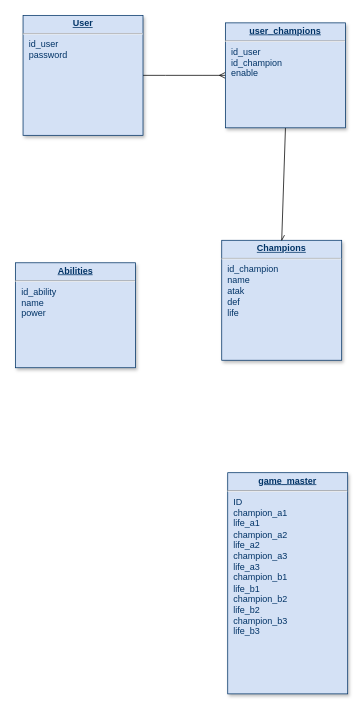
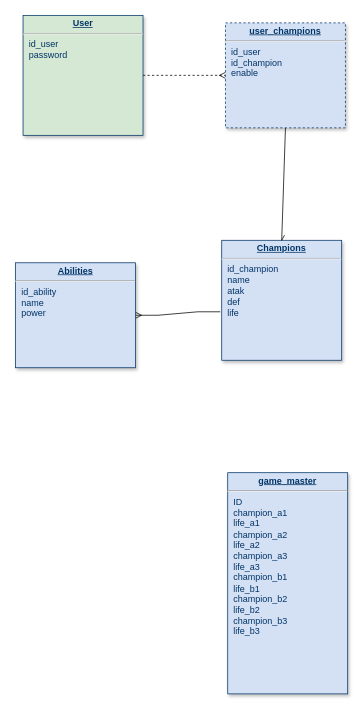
(83, 75) -> (83, 75)
(184, 75) -> (184, 75)
(285, 75) -> (285, 75)
none -> (178, 314)
